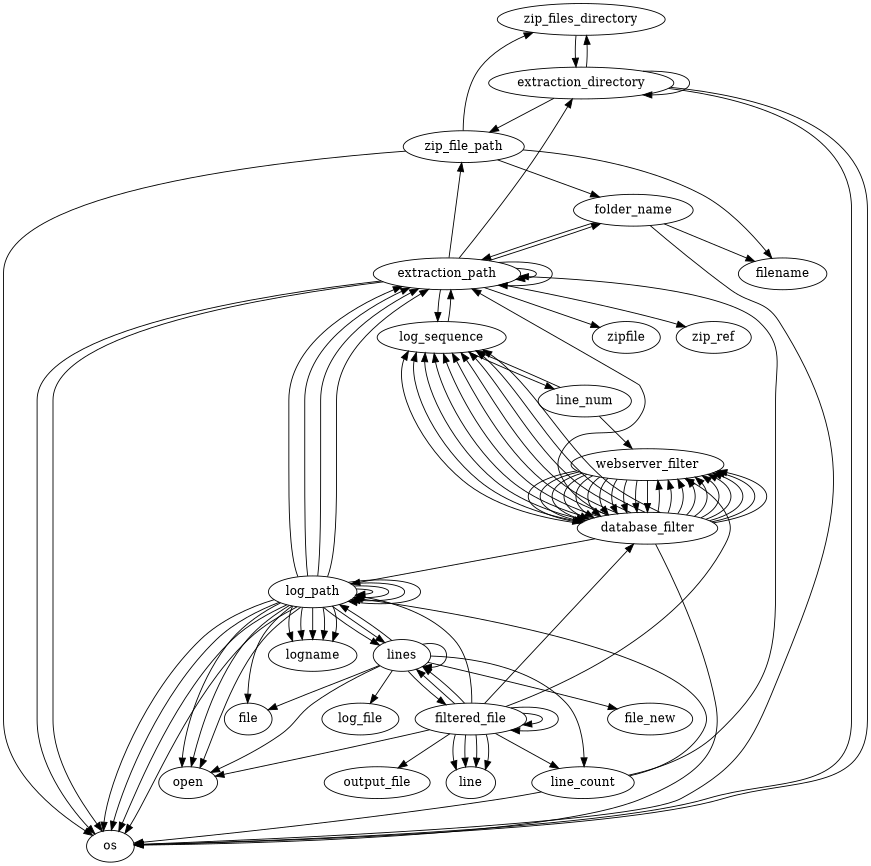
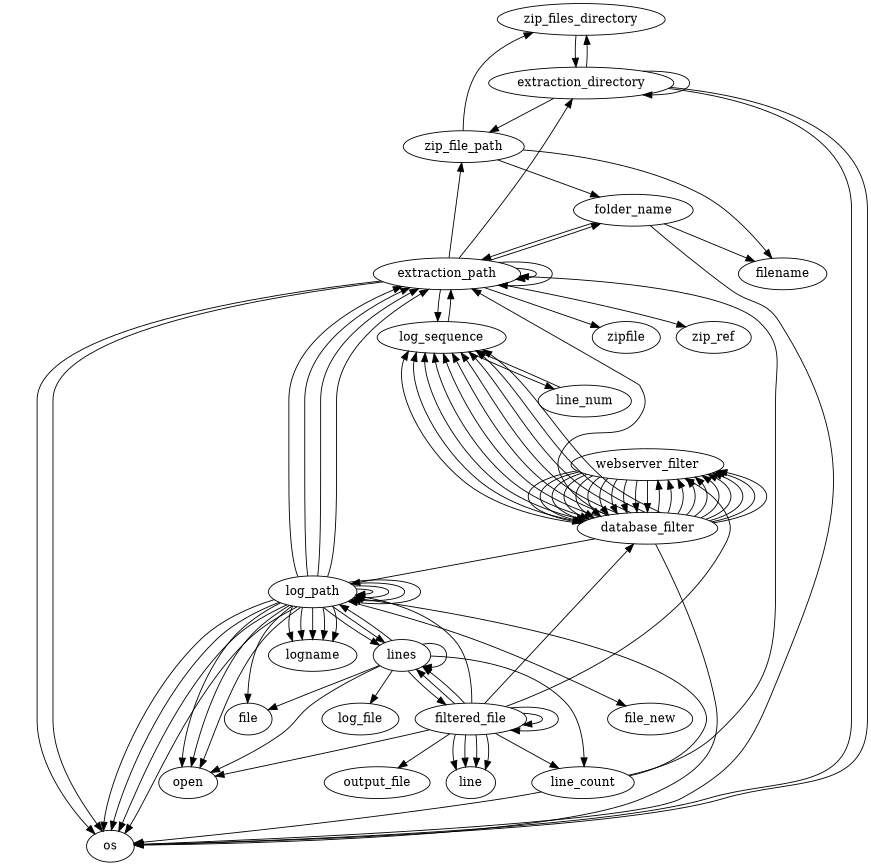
(4, 349) -> none
(610, 427) -> none
(518, 684) -> (486, 644)
